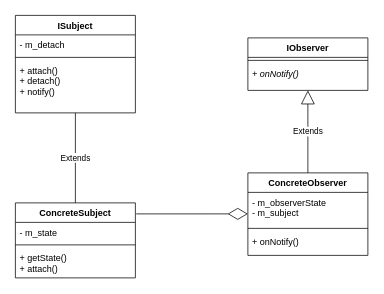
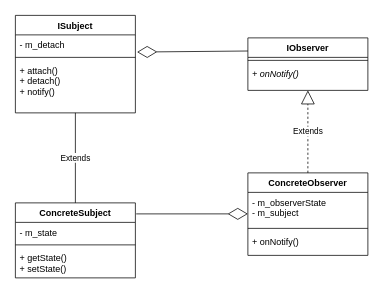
none -> (203, 51)
(308, 154) -> (308, 154)
(49, 258) -> (49, 258)
